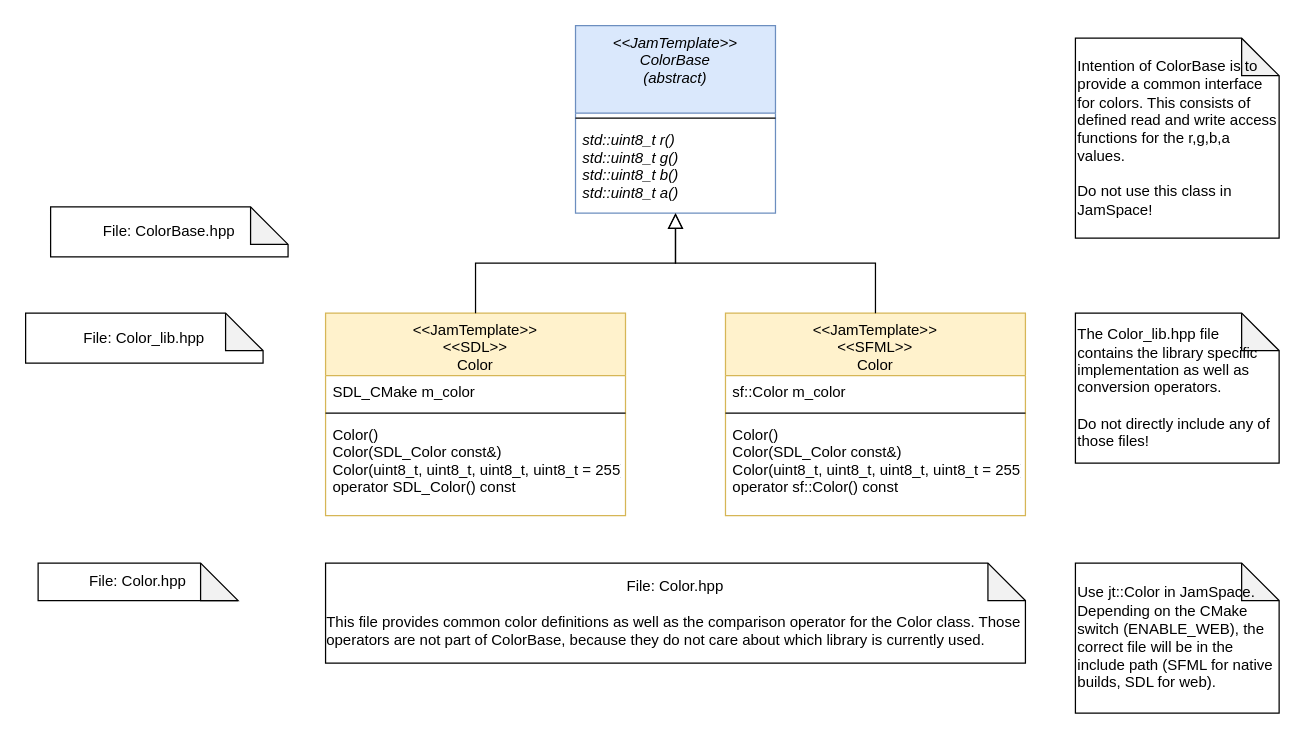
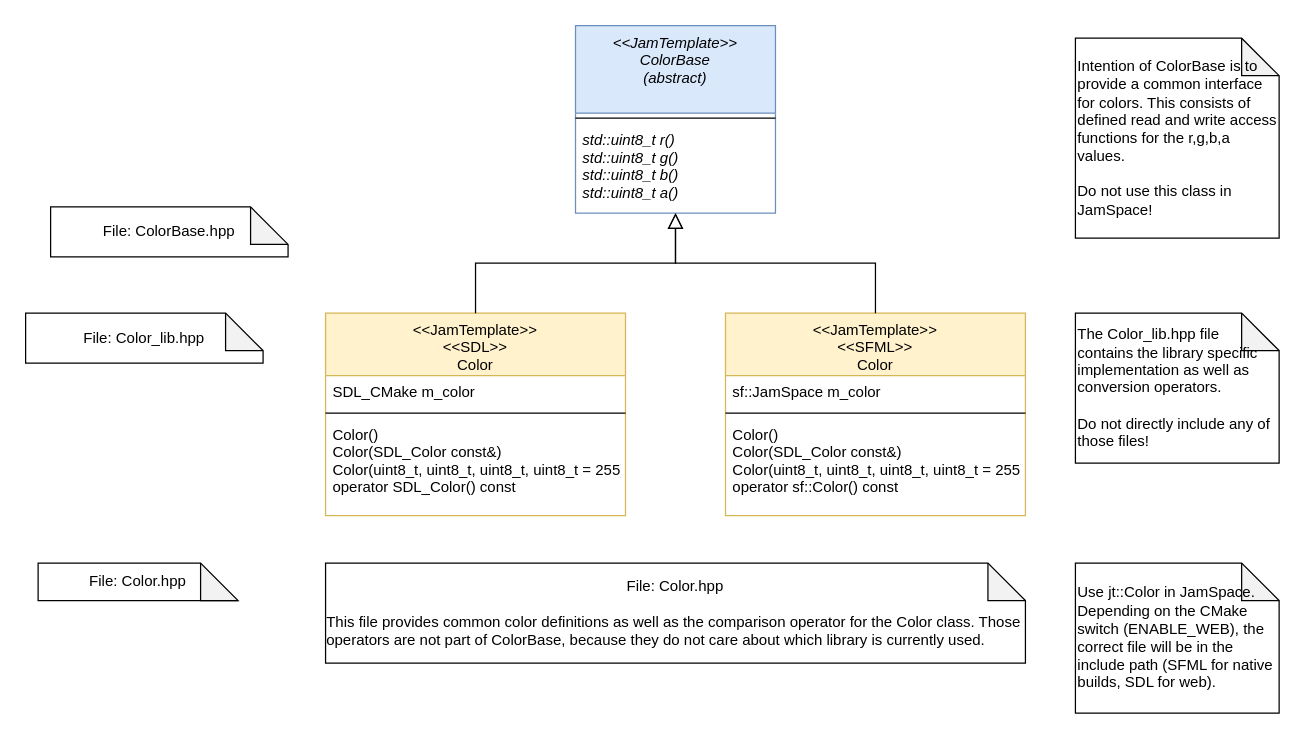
(794, 393) -> (809, 393)
